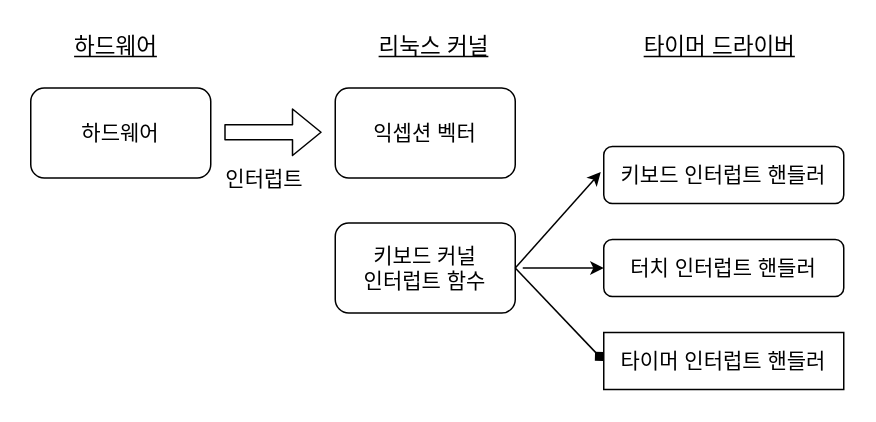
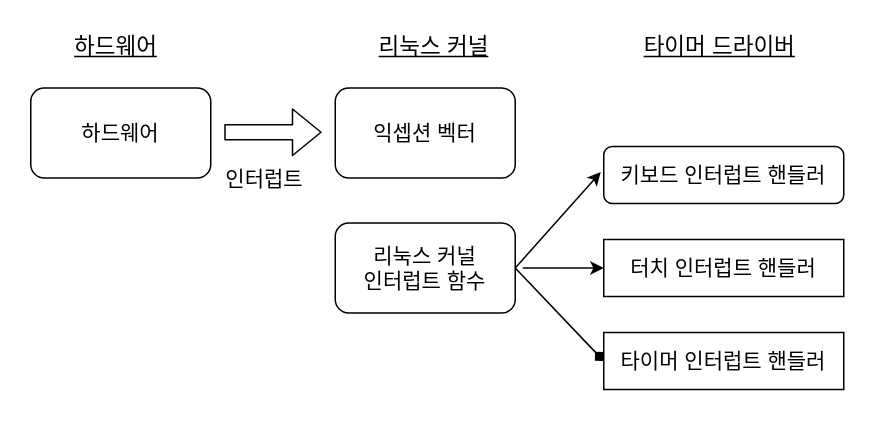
(425, 268) -> (425, 268)
(724, 268) -> (724, 268)
